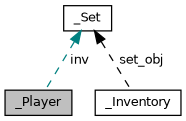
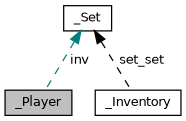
(140, 61) -> (140, 61)
